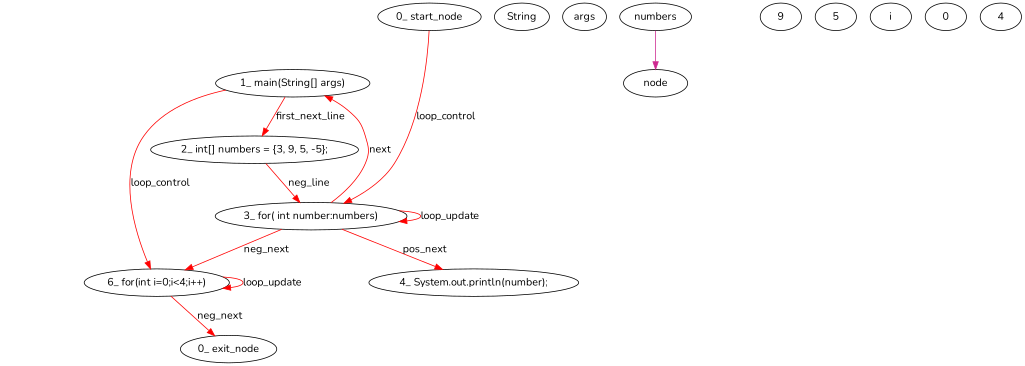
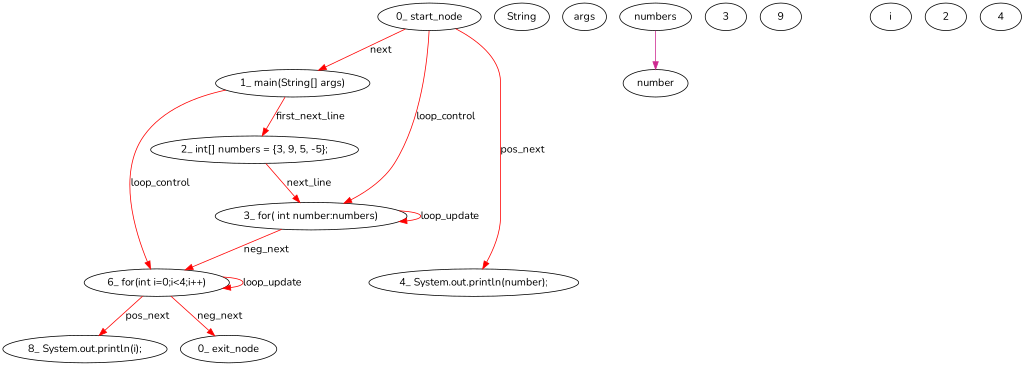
none -> (726, 17)
(836, 17) -> none
(946, 17) -> (946, 17)
(656, 83) -> (656, 83)
(368, 151) -> (365, 48)
(309, 183) -> (309, 183)
(389, 248) -> (501, 137)
none -> (85, 349)
